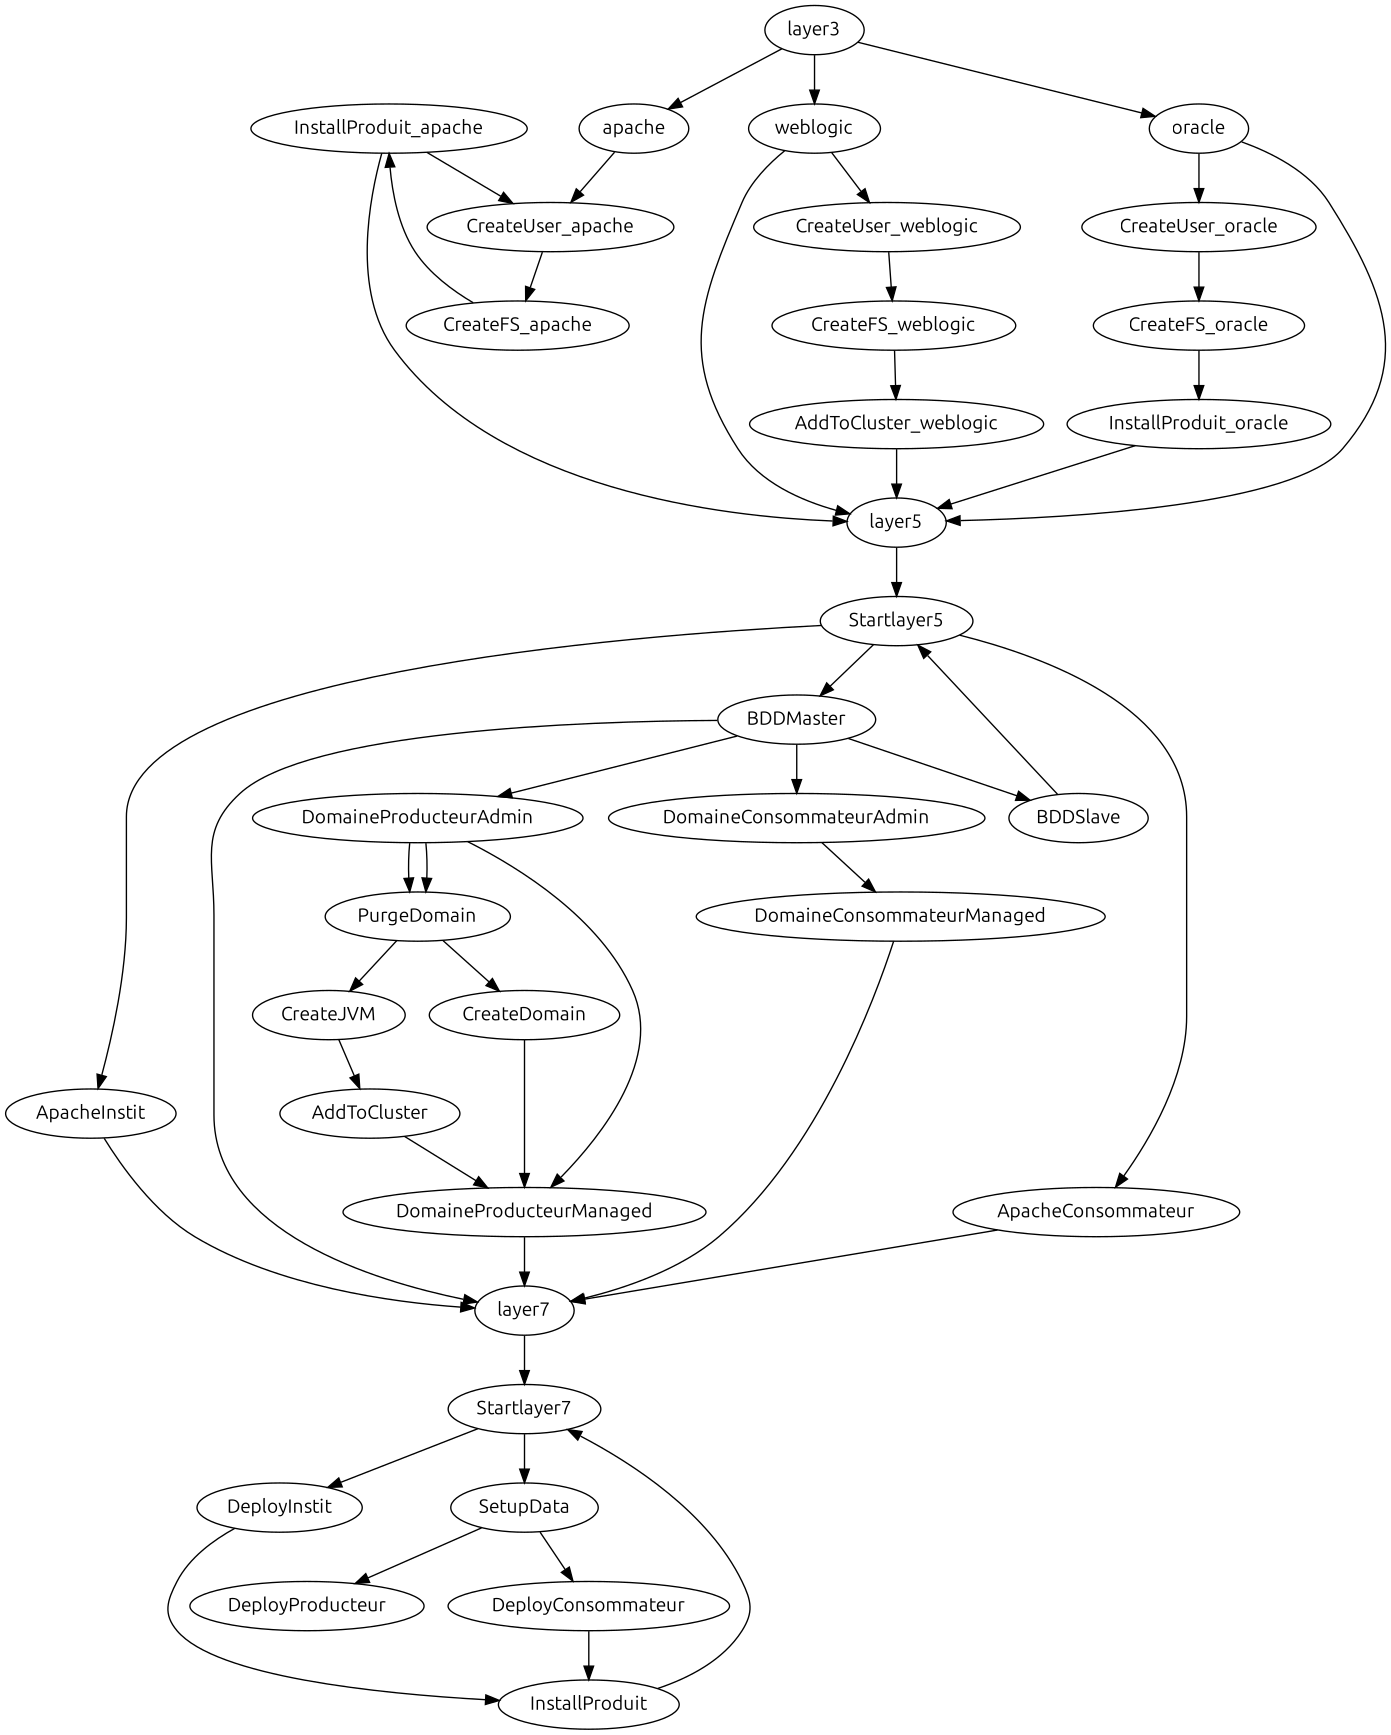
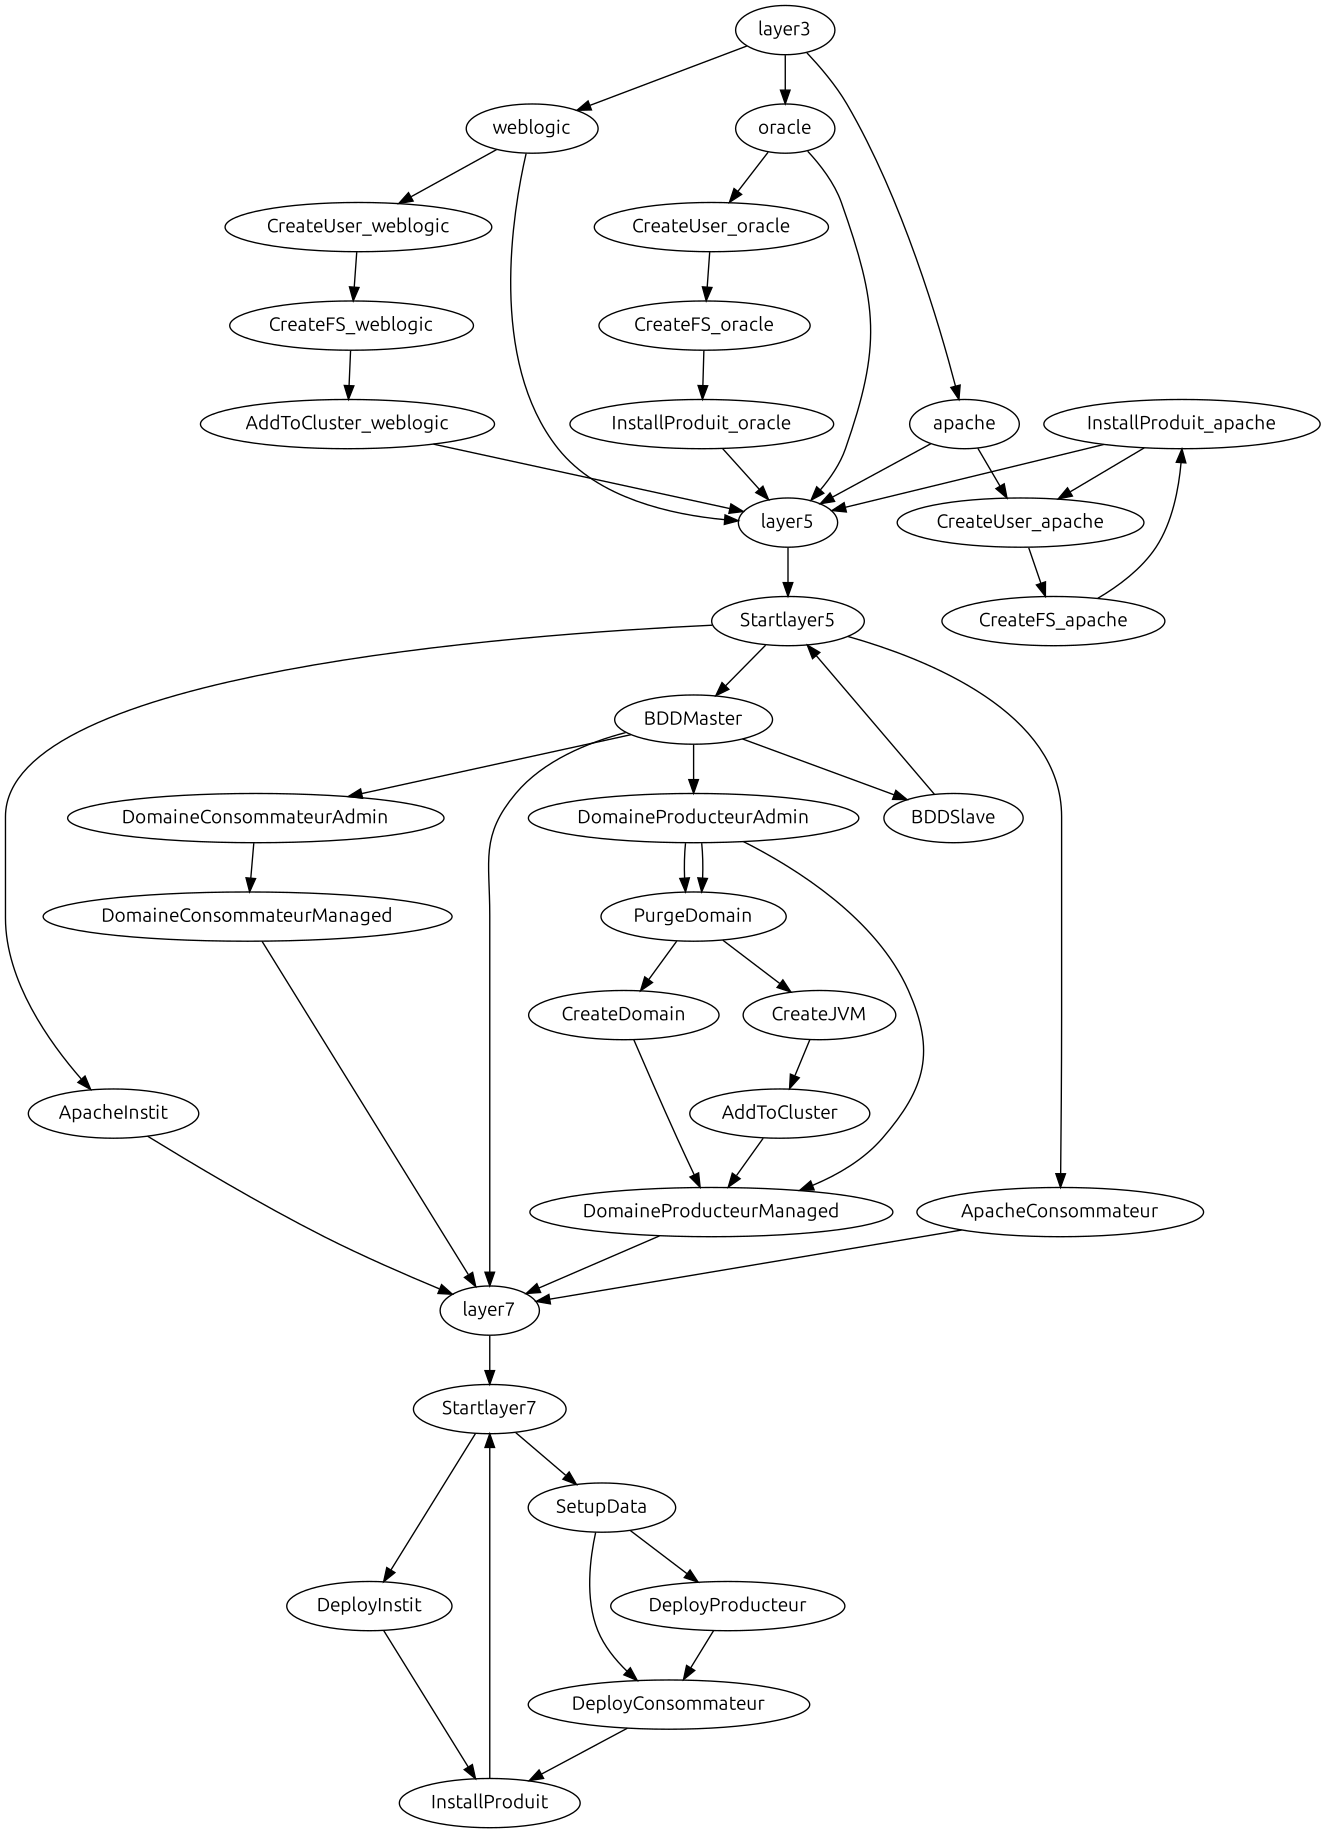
none -> (882, 470)
none -> (702, 1649)
